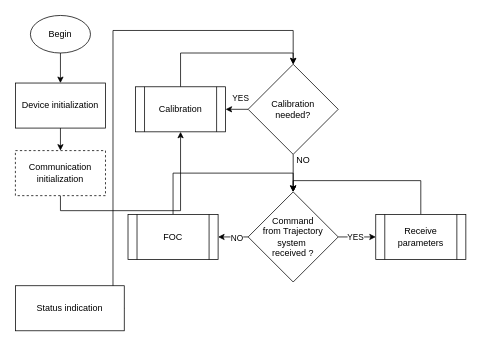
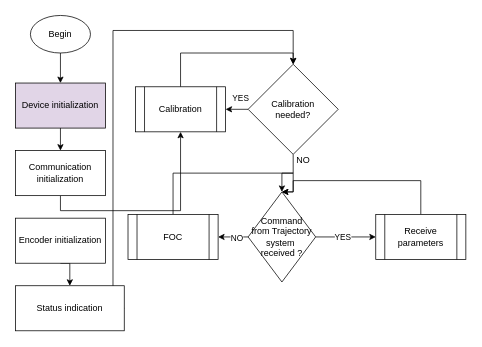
(60, 105) -> (60, 105)
(60, 173) -> (60, 173)
(293, 237) -> (282, 237)
none -> (60, 240)
none -> (70, 267)
